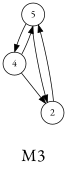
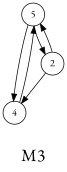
(31, 85) -> (36, 85)
